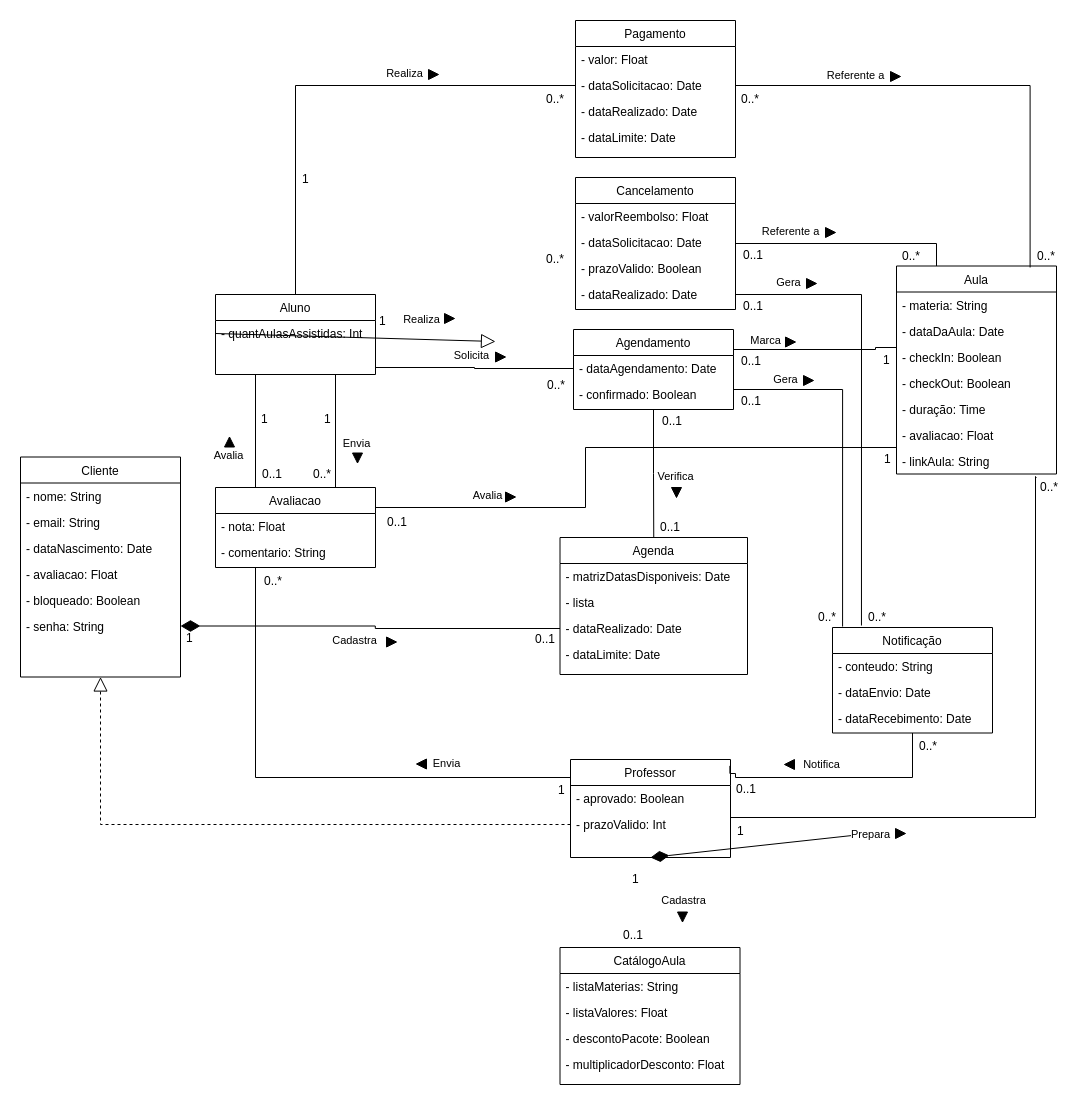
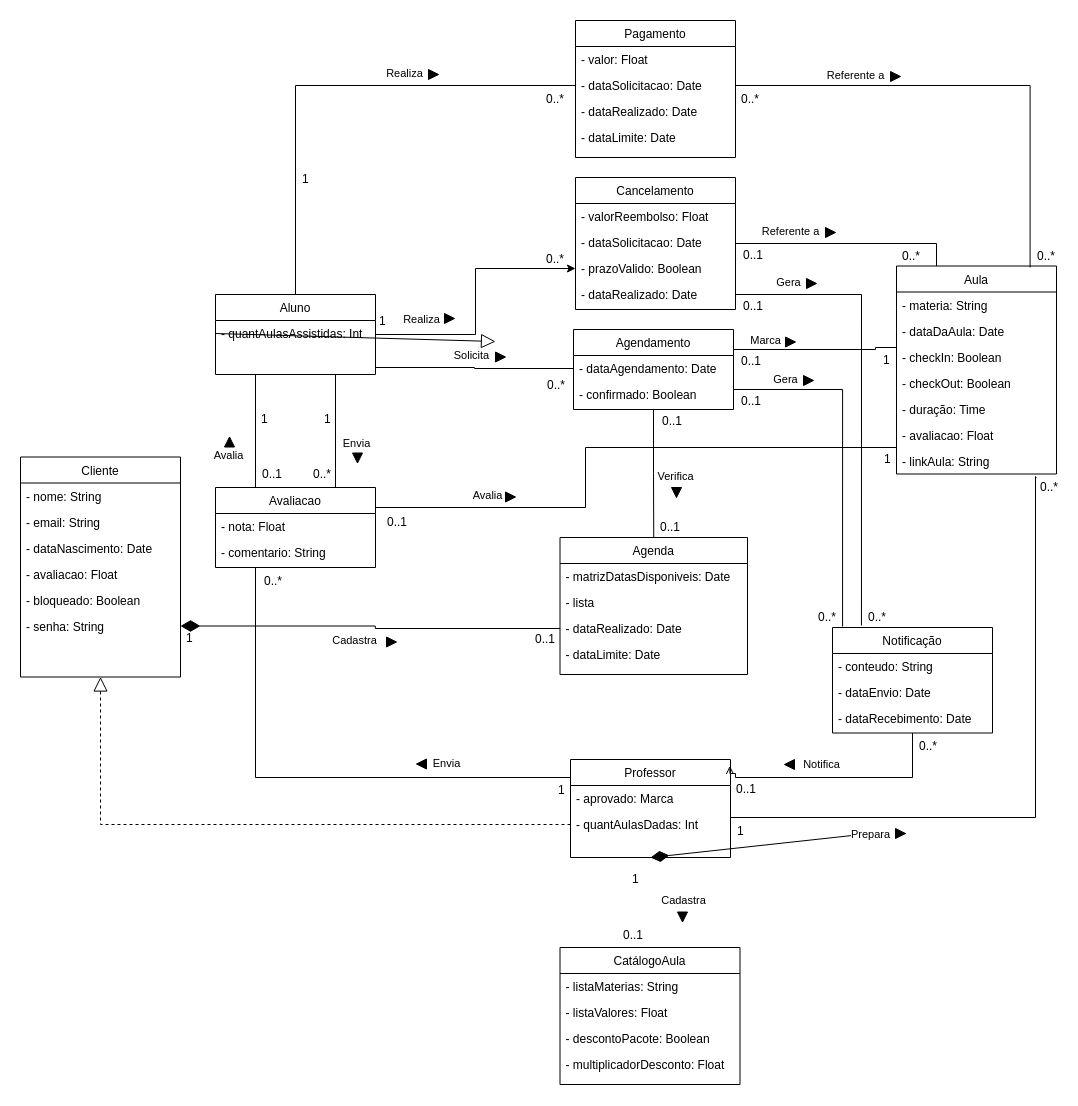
none -> (476, 305)
(730, 772) -> (730, 774)
(634, 799) -> (628, 799)
(629, 825) -> (644, 825)
